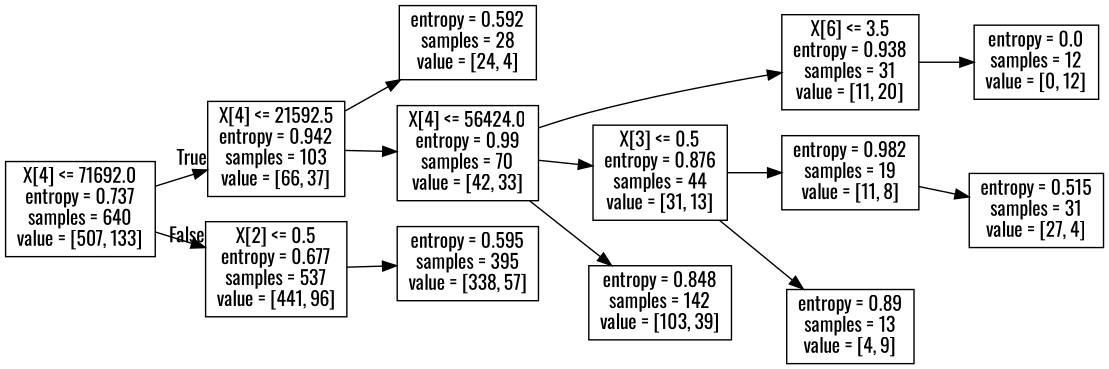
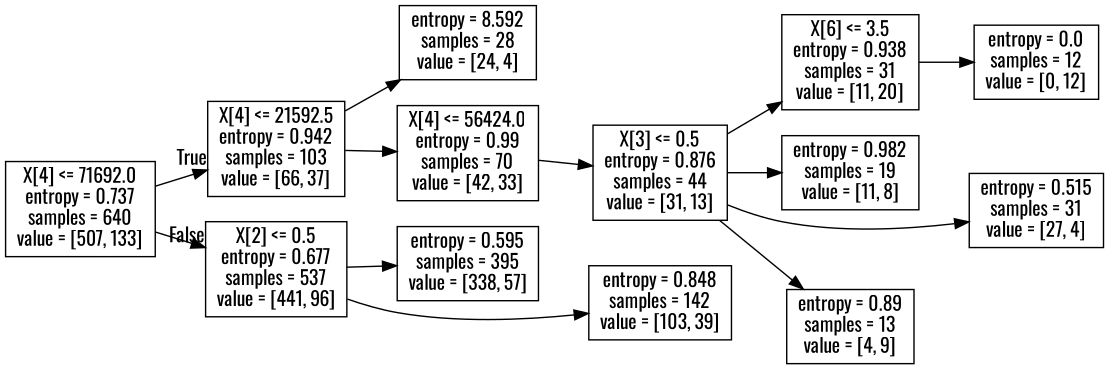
(468, 43) -> (468, 43)
(652, 97) -> (749, 121)
(937, 190) -> (840, 228)
(565, 229) -> (460, 319)
